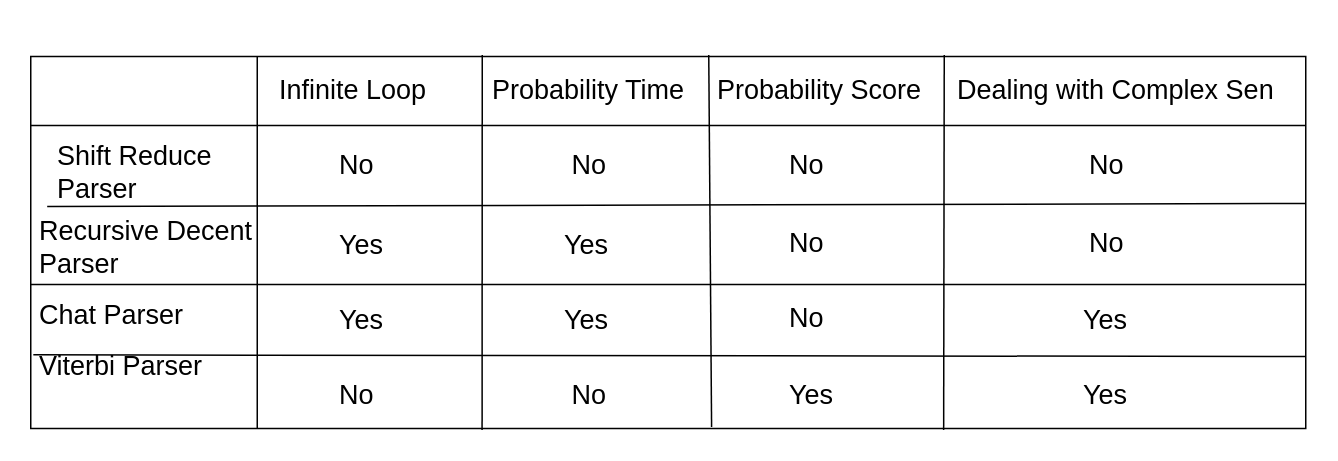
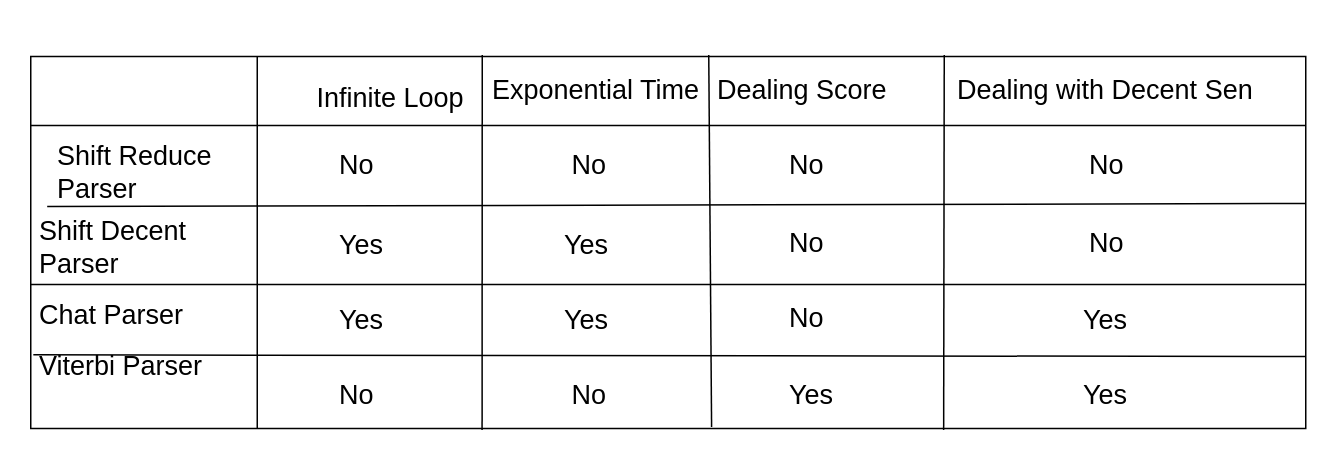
(359, 86) -> (397, 94)
(562, 87) -> (564, 87)
(794, 87) -> (776, 87)
(1062, 87) -> (1060, 87)
(116, 238) -> (96, 238)
